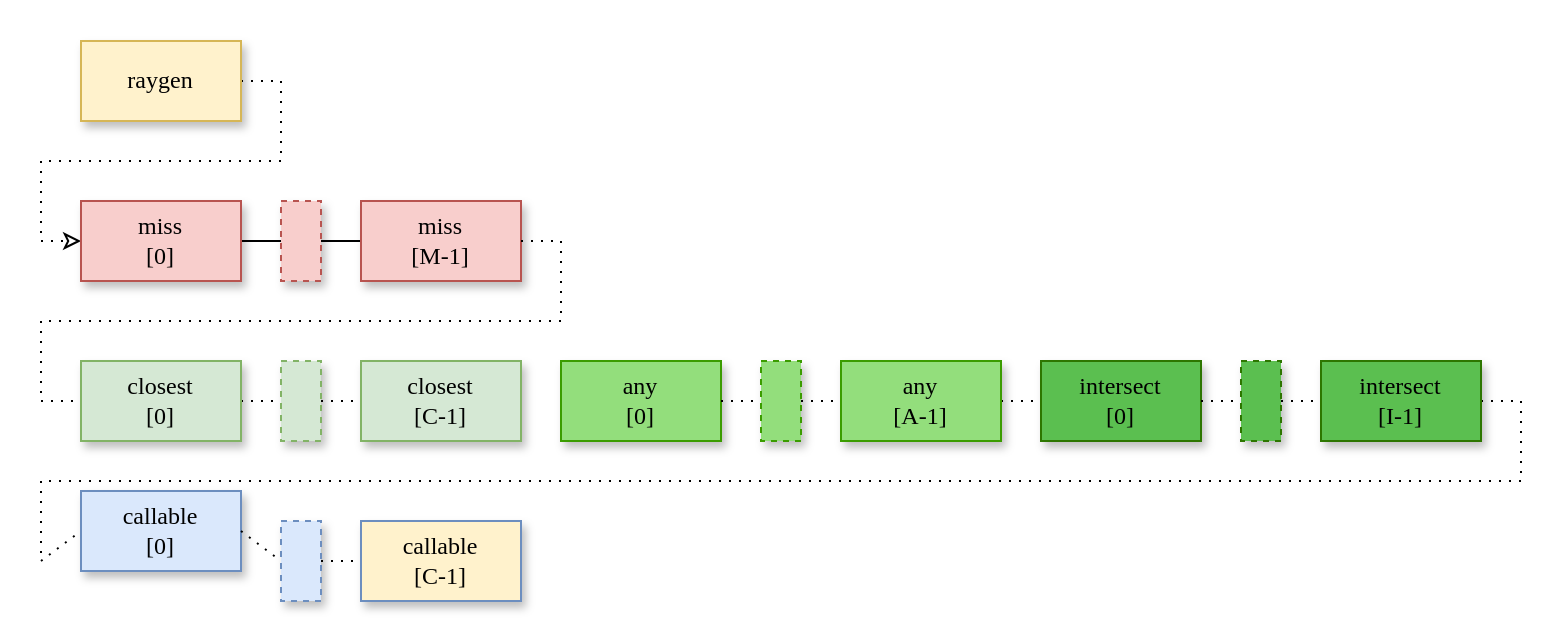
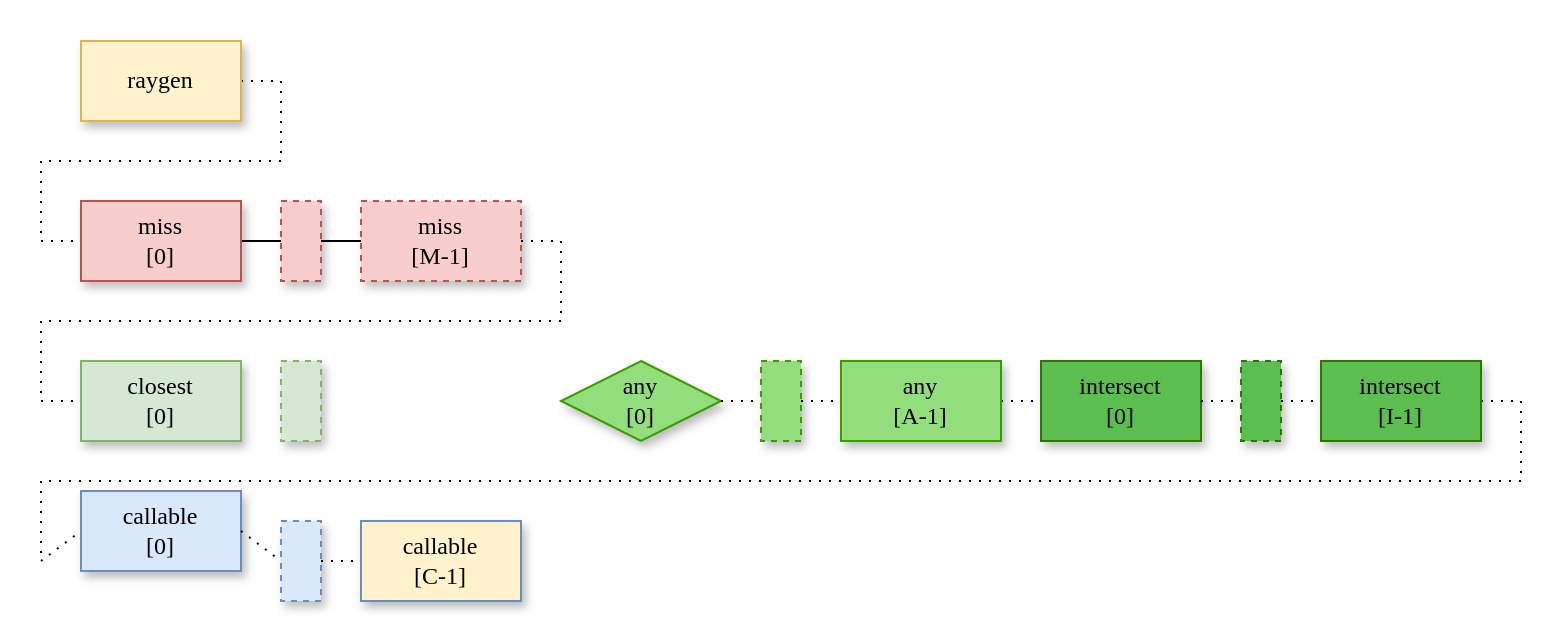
(66, 241) -> (72, 241)
(441, 241) -> (441, 241)
(340, 401) -> none
(441, 401) -> none
(641, 401) -> (641, 401)
